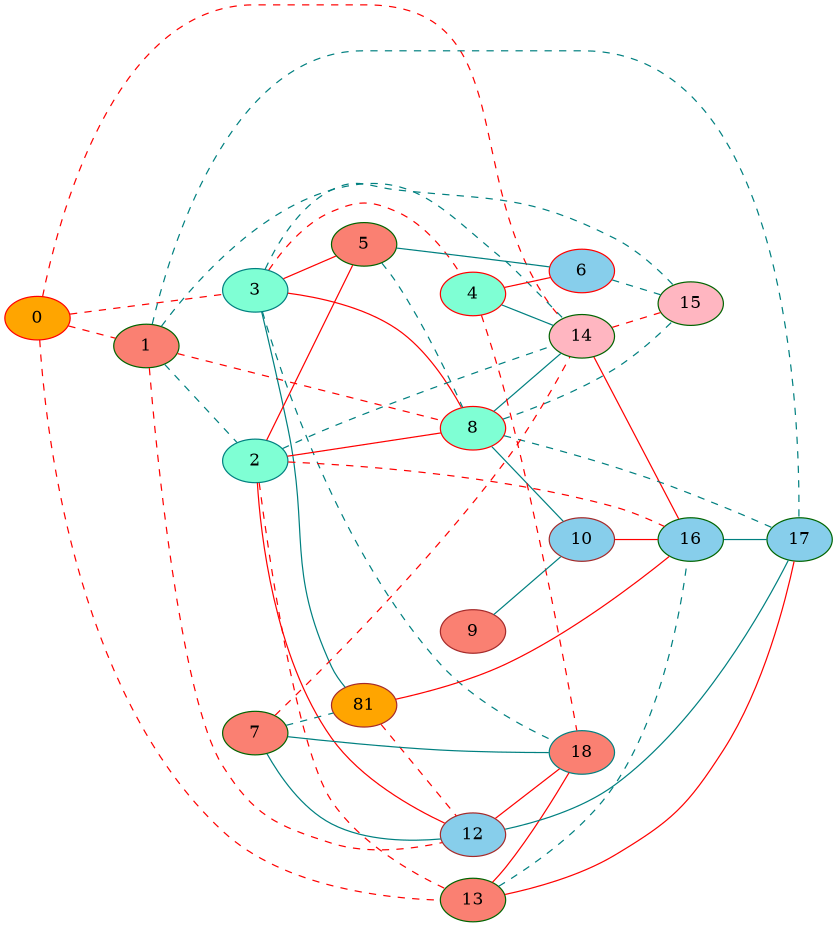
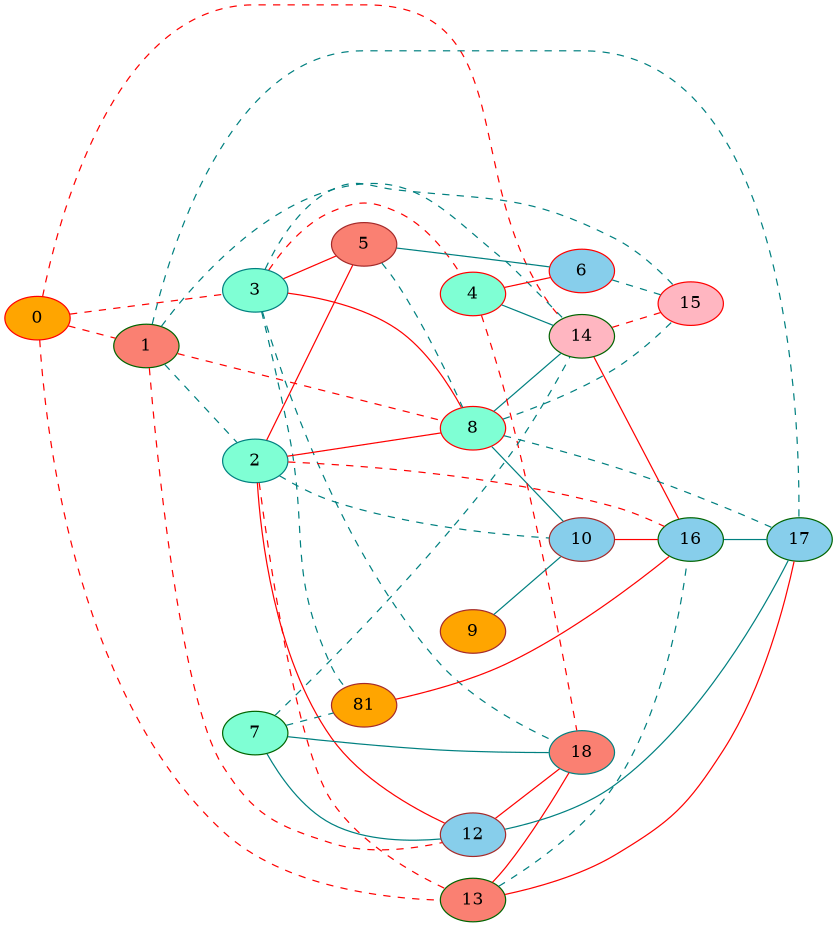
(364, 244) -> (364, 244)
(691, 304) -> (691, 304)
(416, 394) -> (411, 521)
(298, 502) -> (298, 502)
(436, 547) -> (436, 547)
(473, 631) -> (473, 631)
(255, 733) -> (255, 733)
(419, 770) -> none
